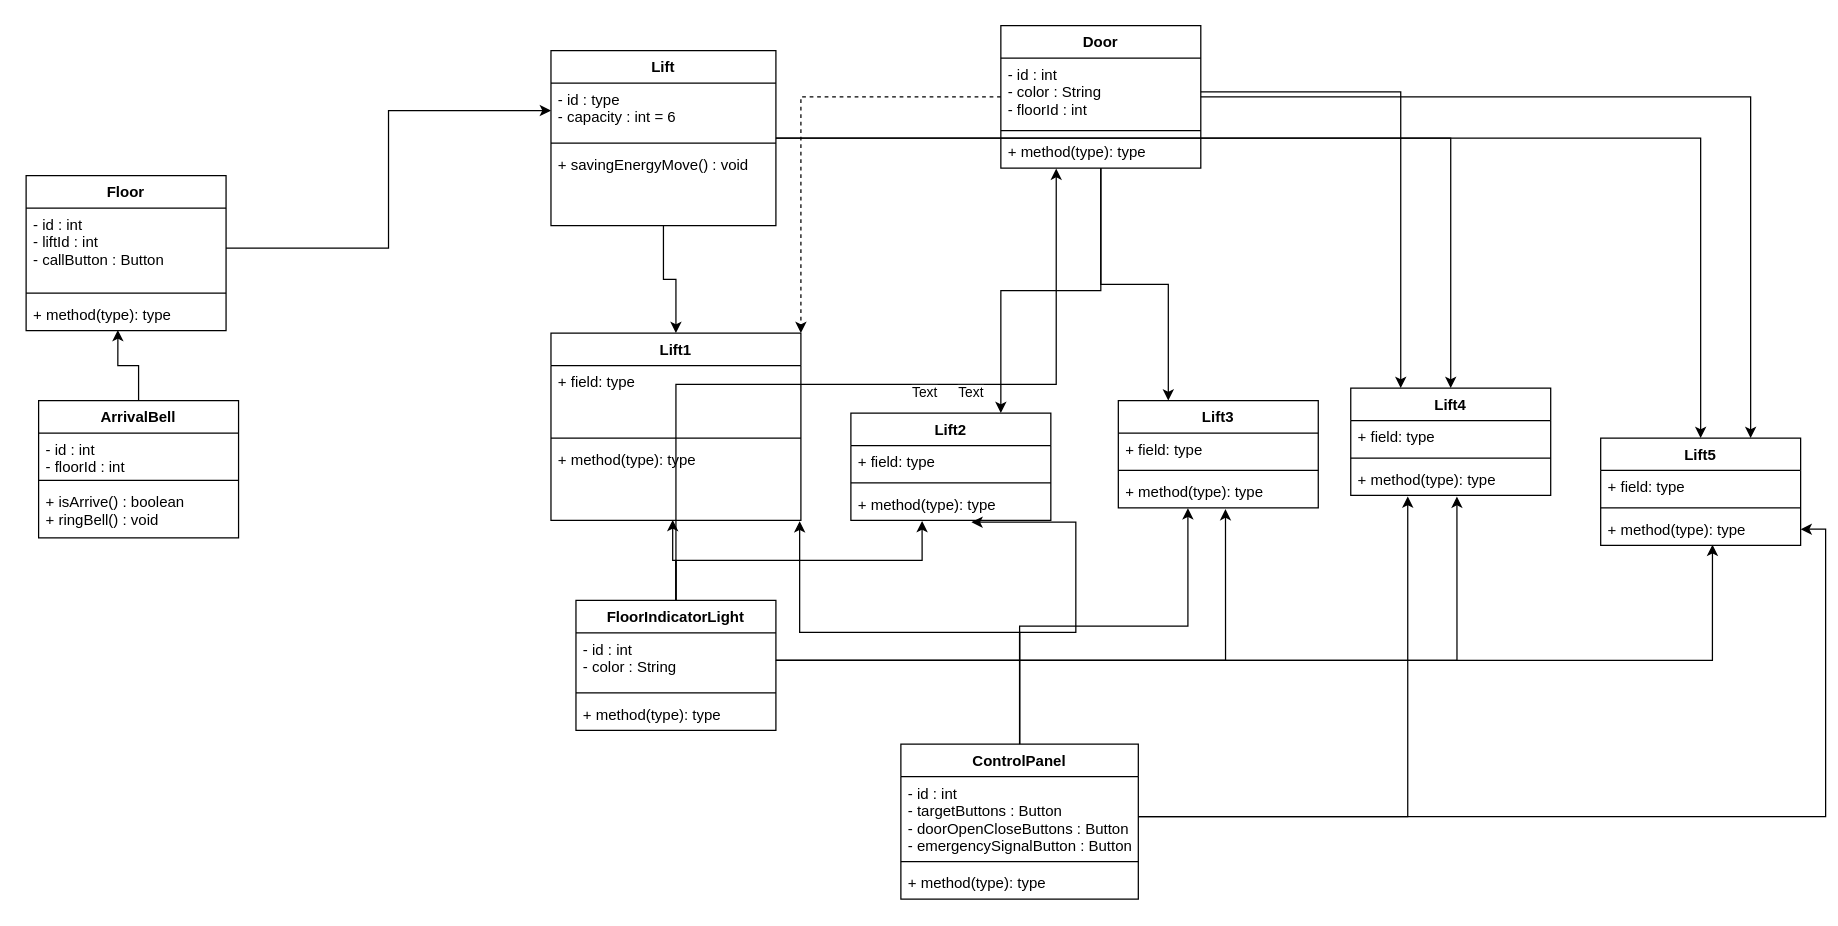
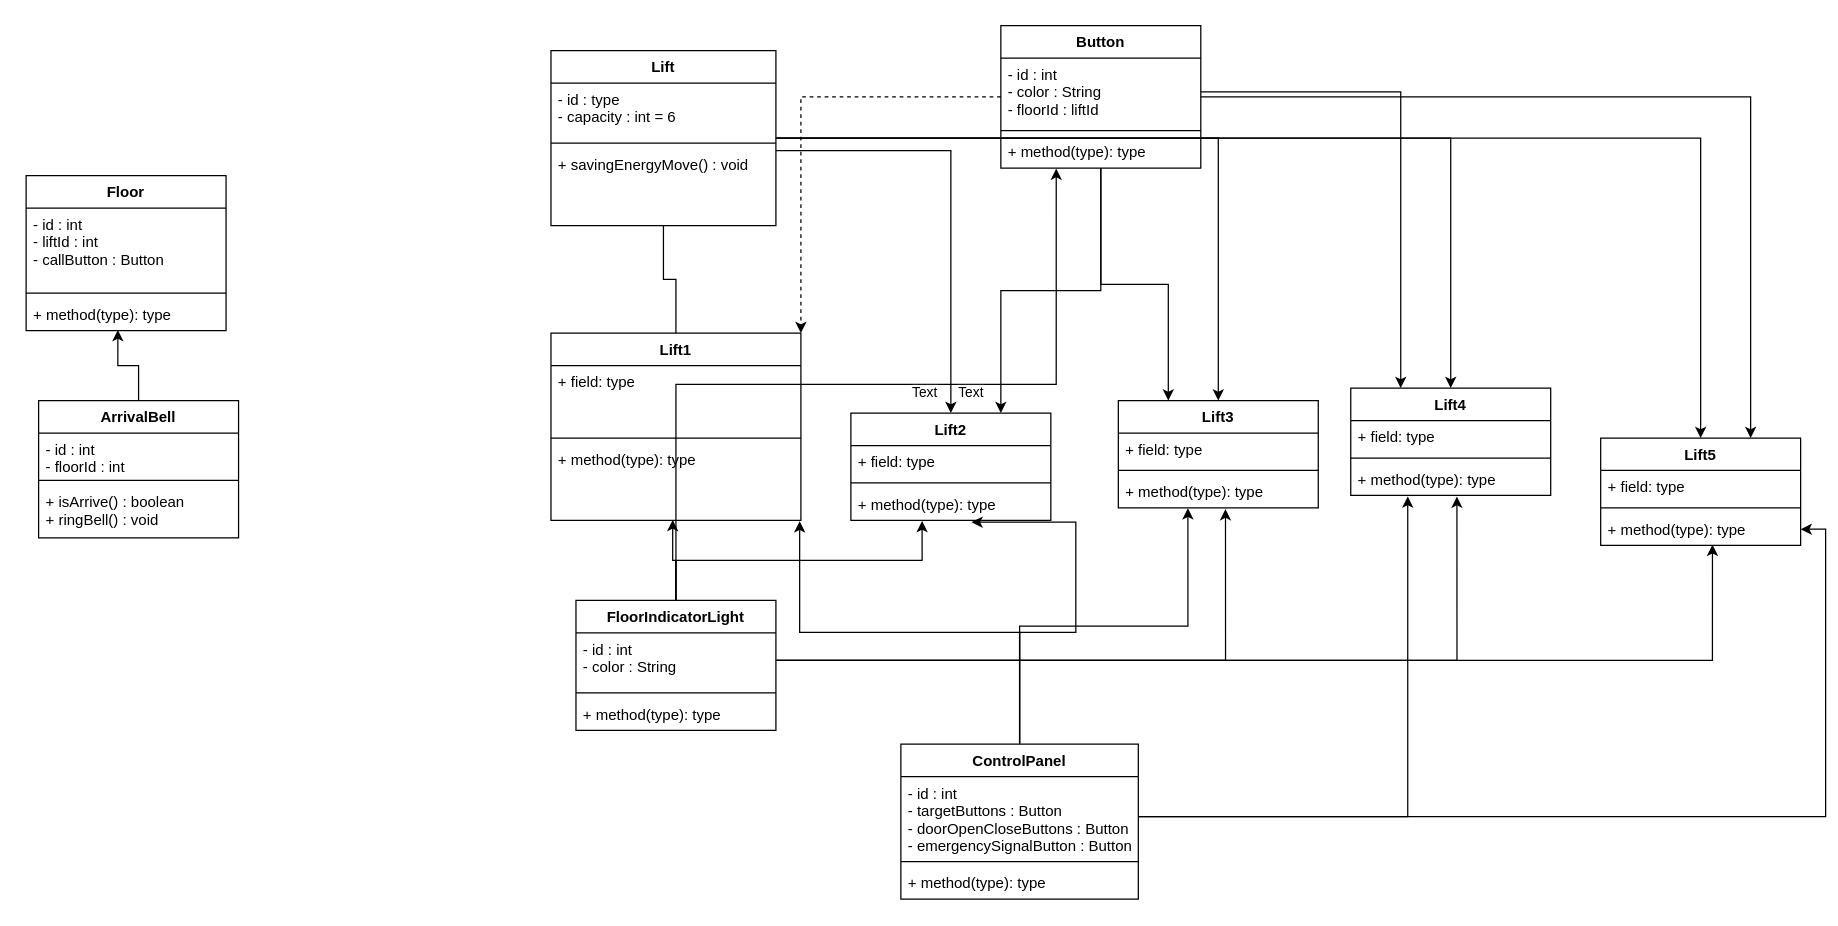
(1100, 43) -> (1100, 43)
(1038, 75) -> (1038, 75)
(388, 183) -> none
none -> (951, 191)
none -> (1218, 266)
(676, 323) -> (676, 326)
